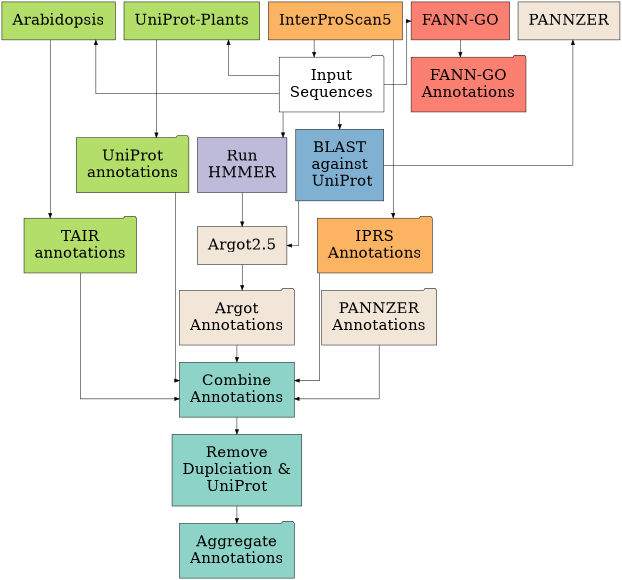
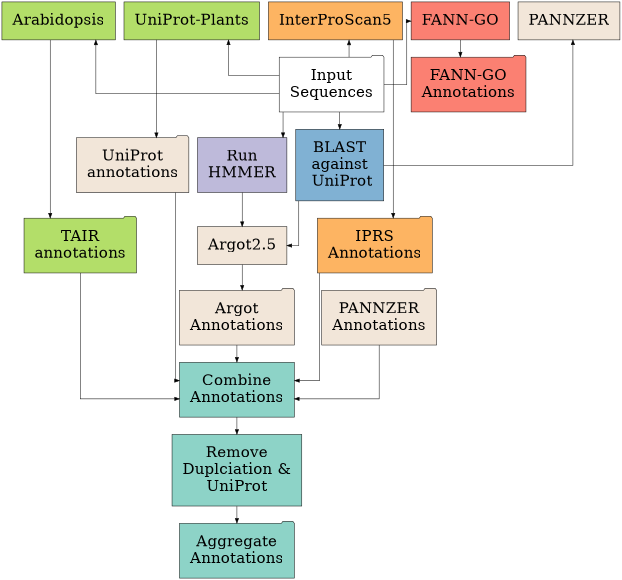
(314, 46) -> (349, 51)
(133, 165) -> (133, 165)
